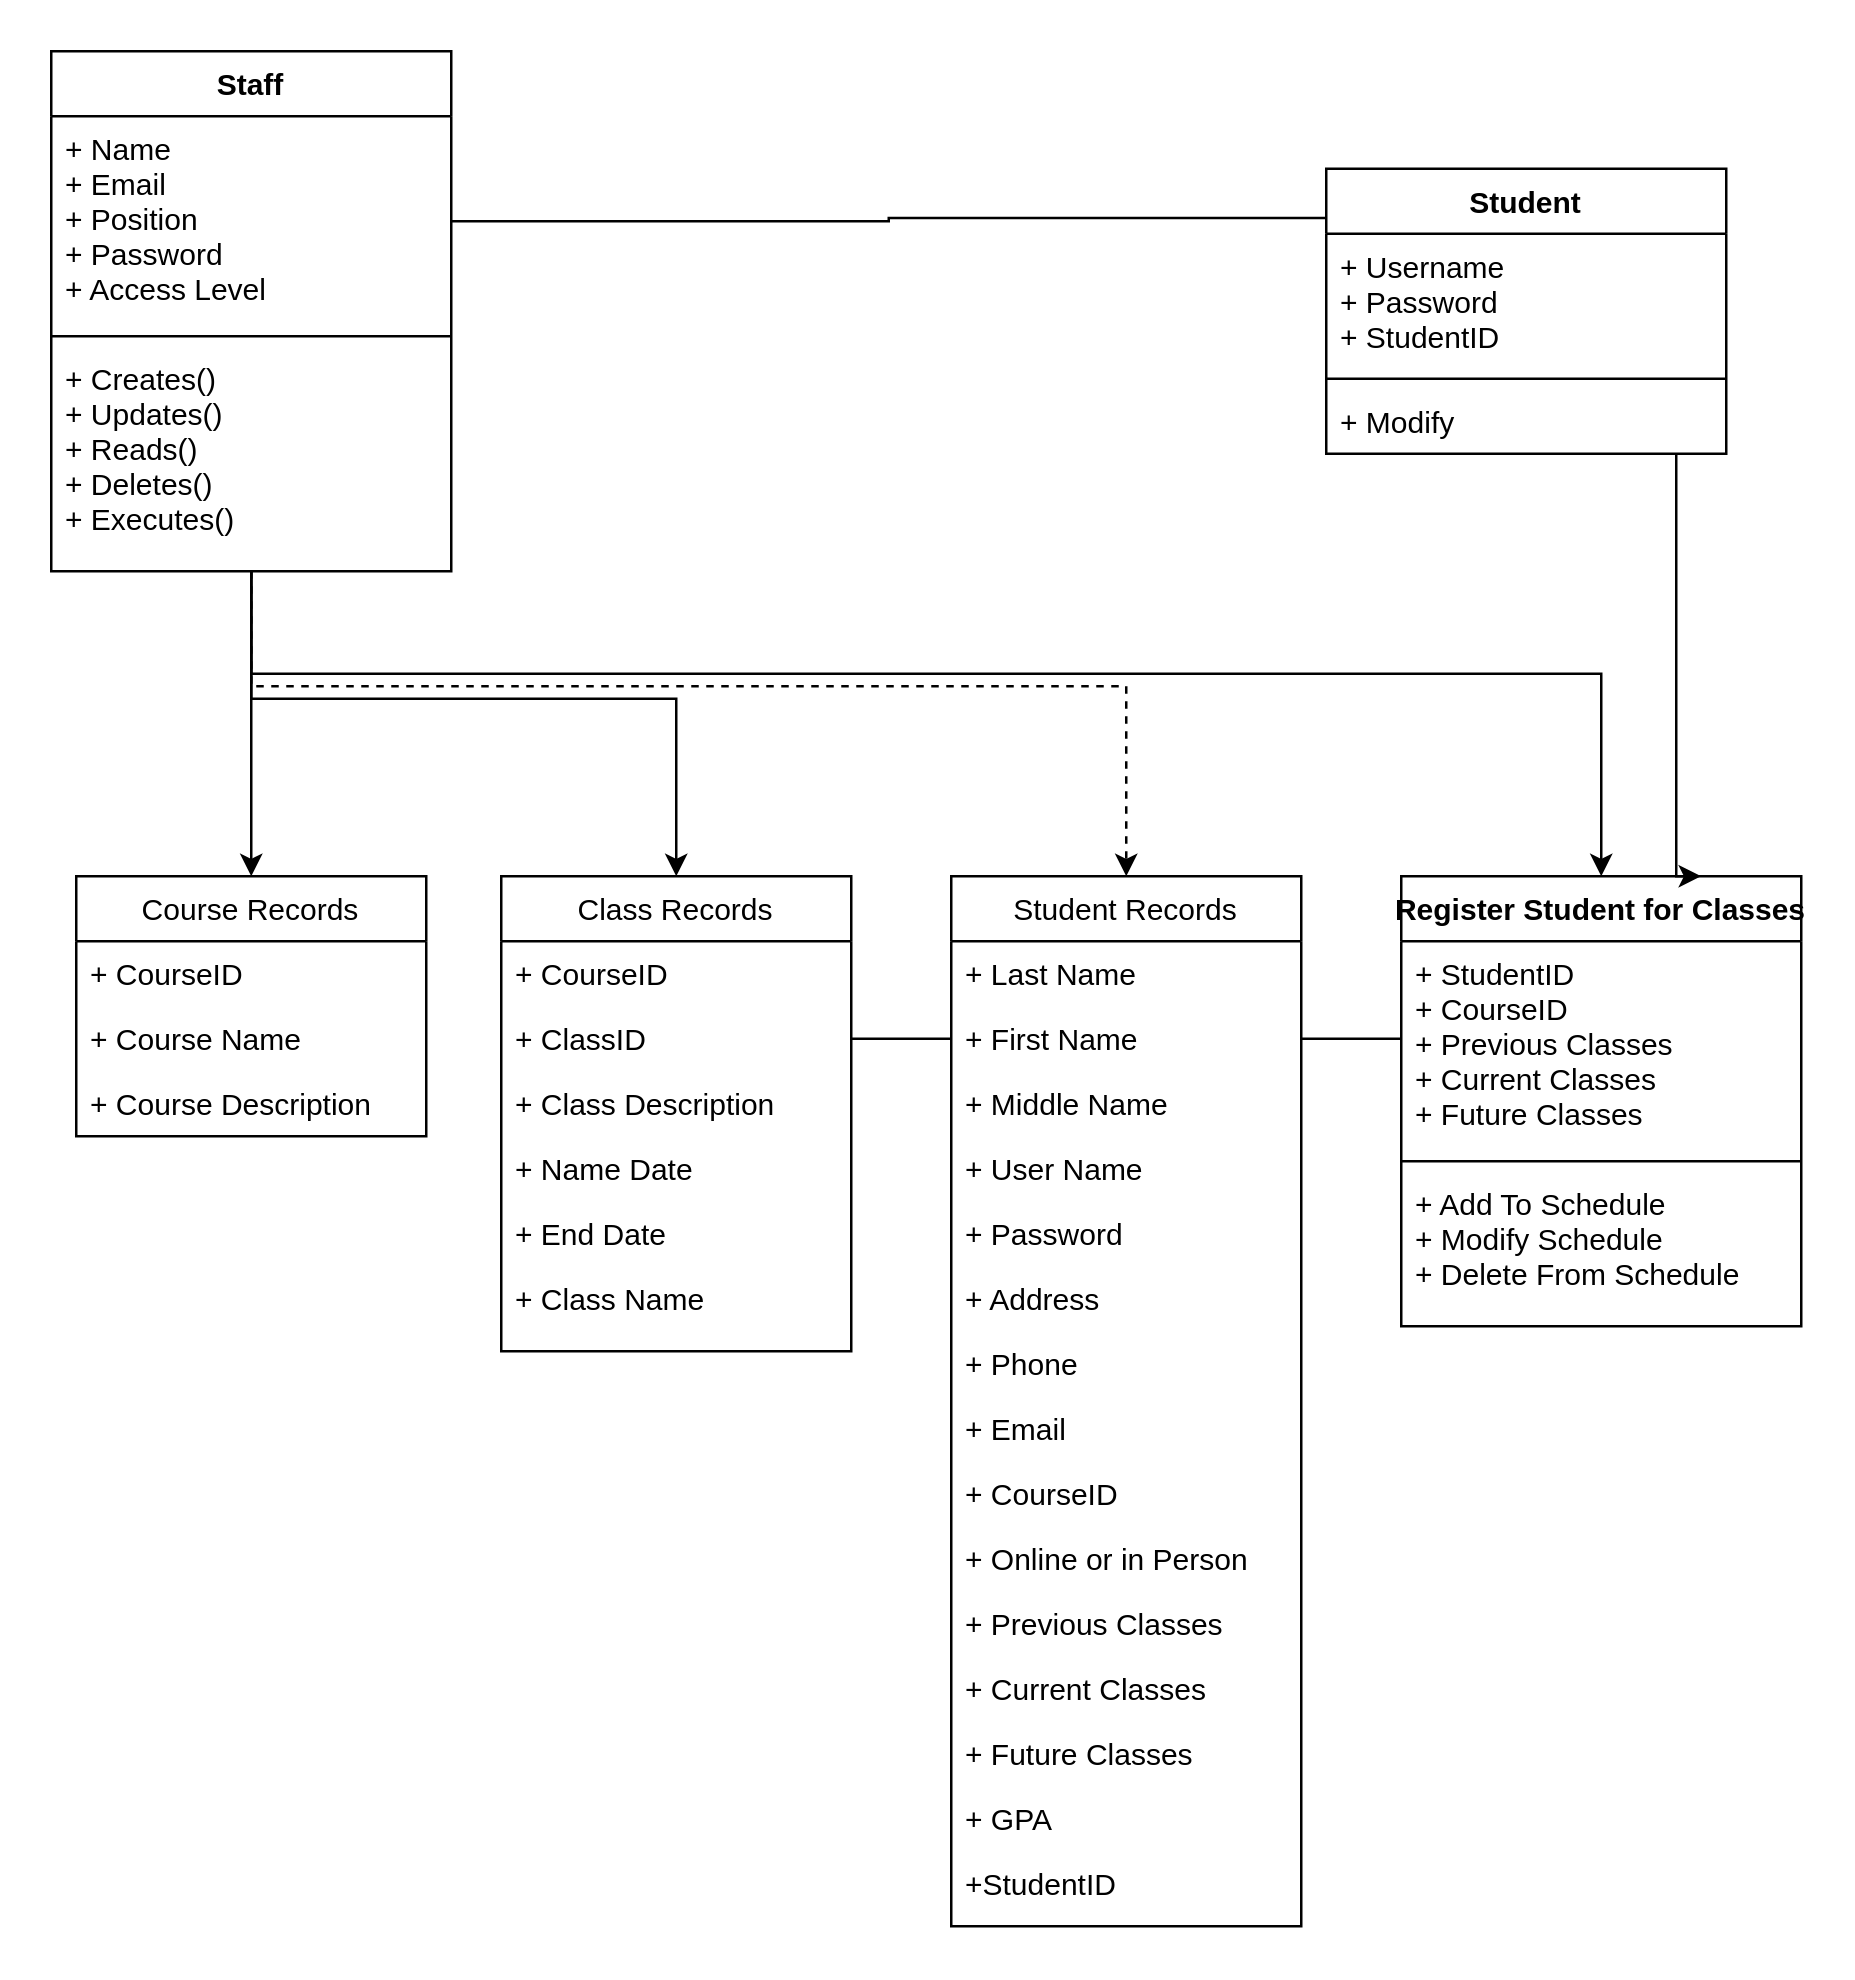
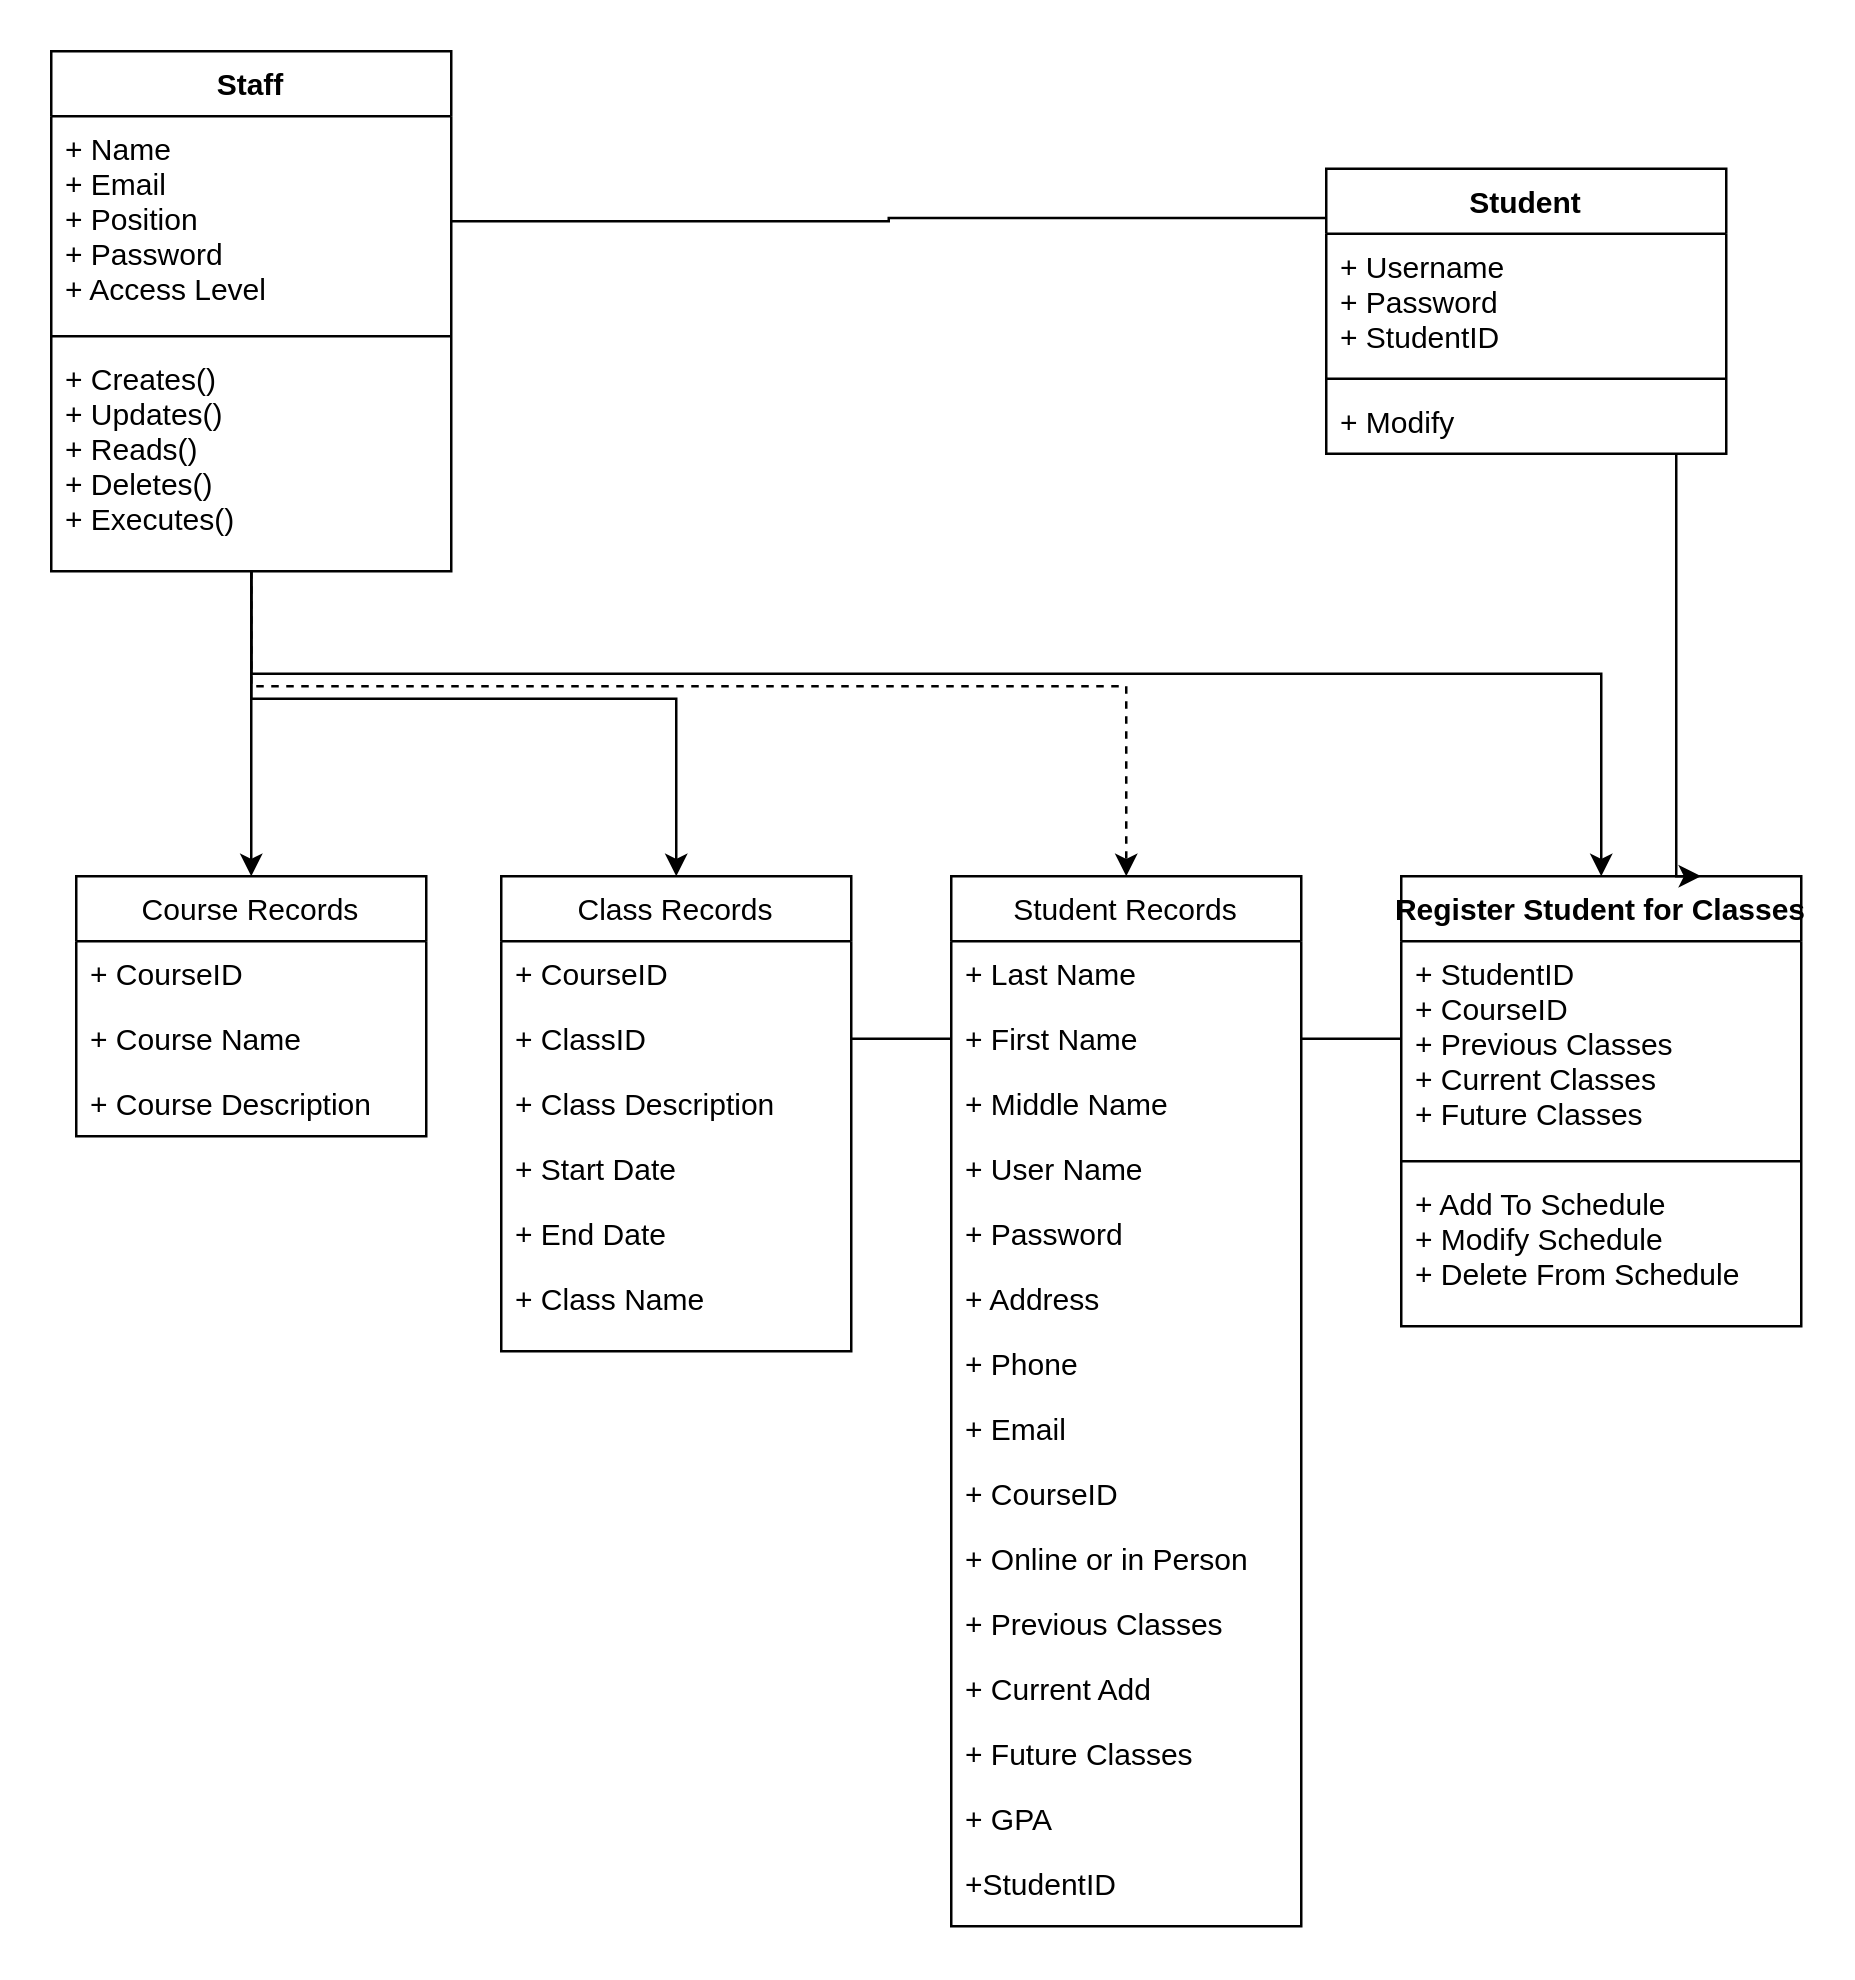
(600, 1170) -> (608, 1170)
(1096, 1690) -> (1066, 1690)
